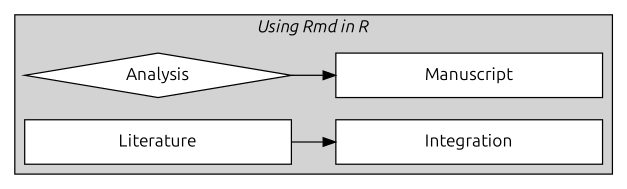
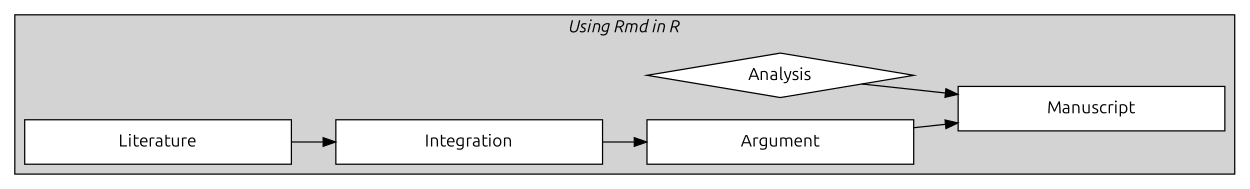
none -> (780, 142)
